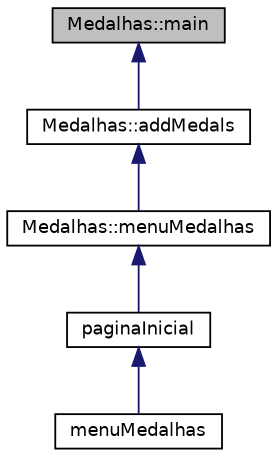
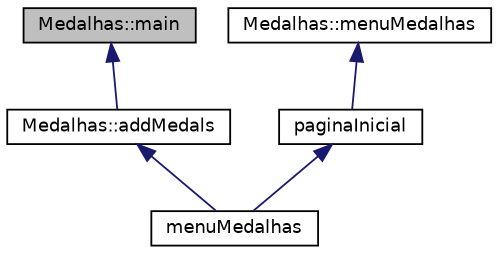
(139, 187) -> (184, 183)
